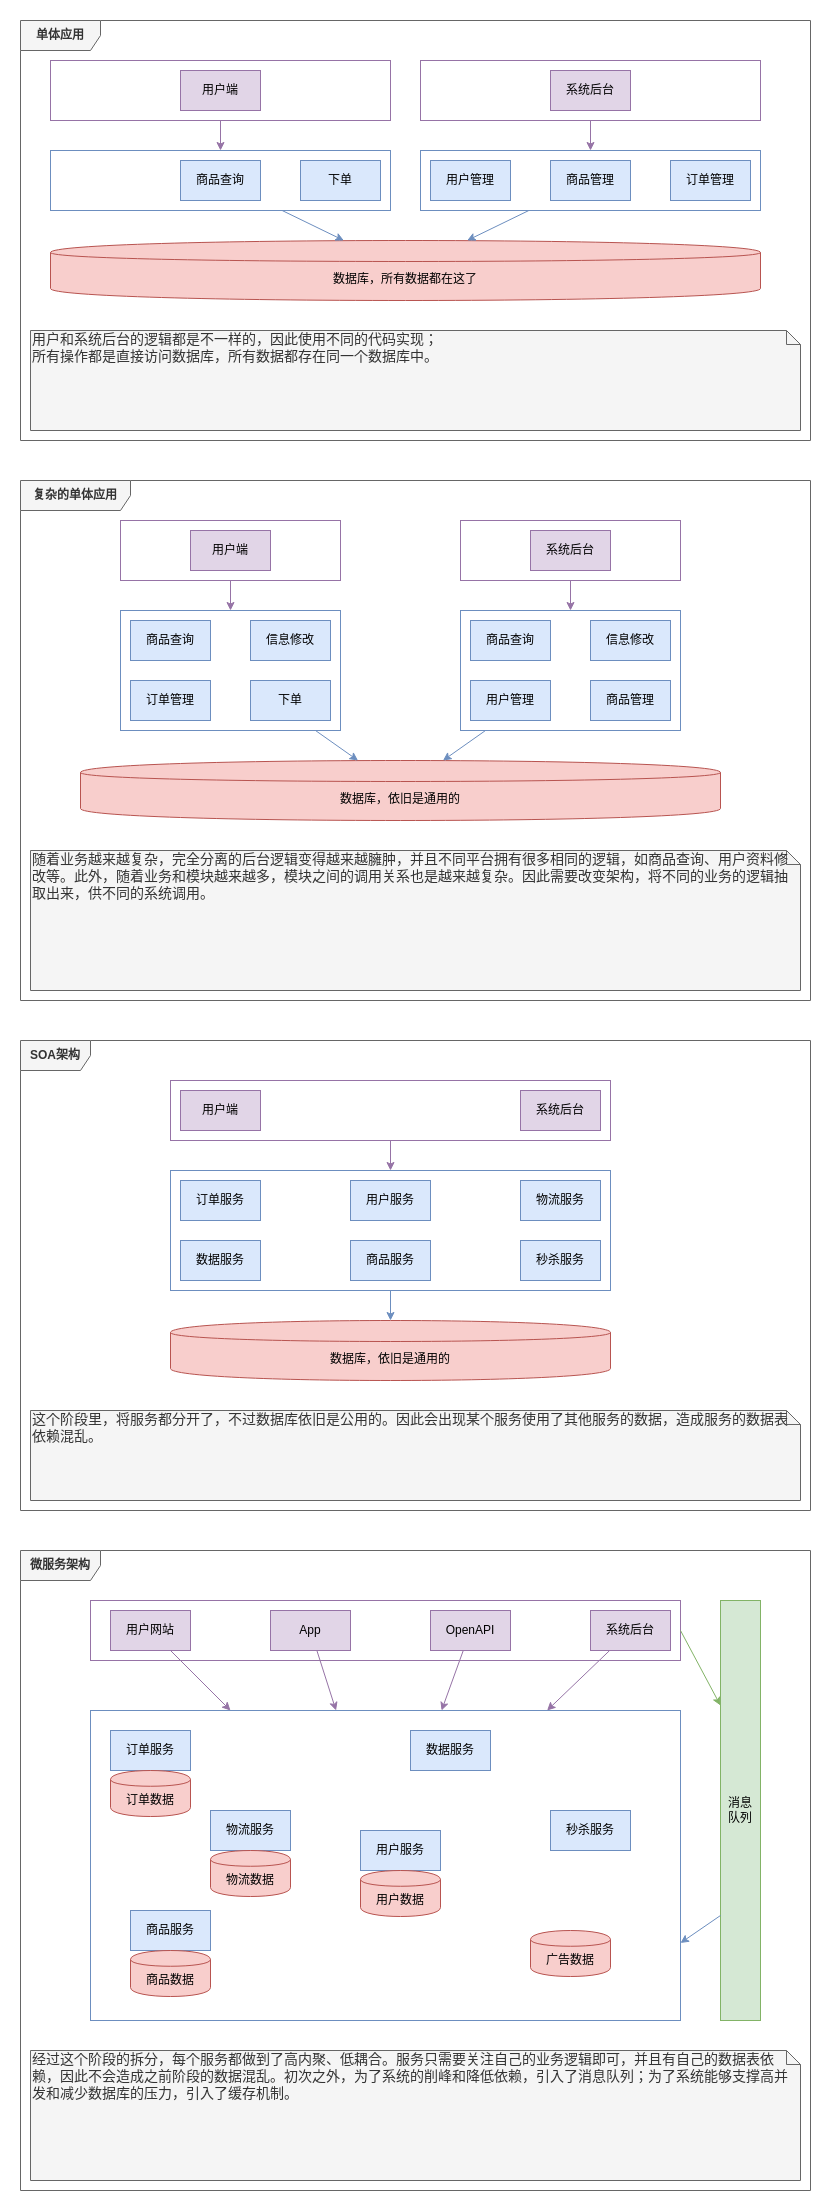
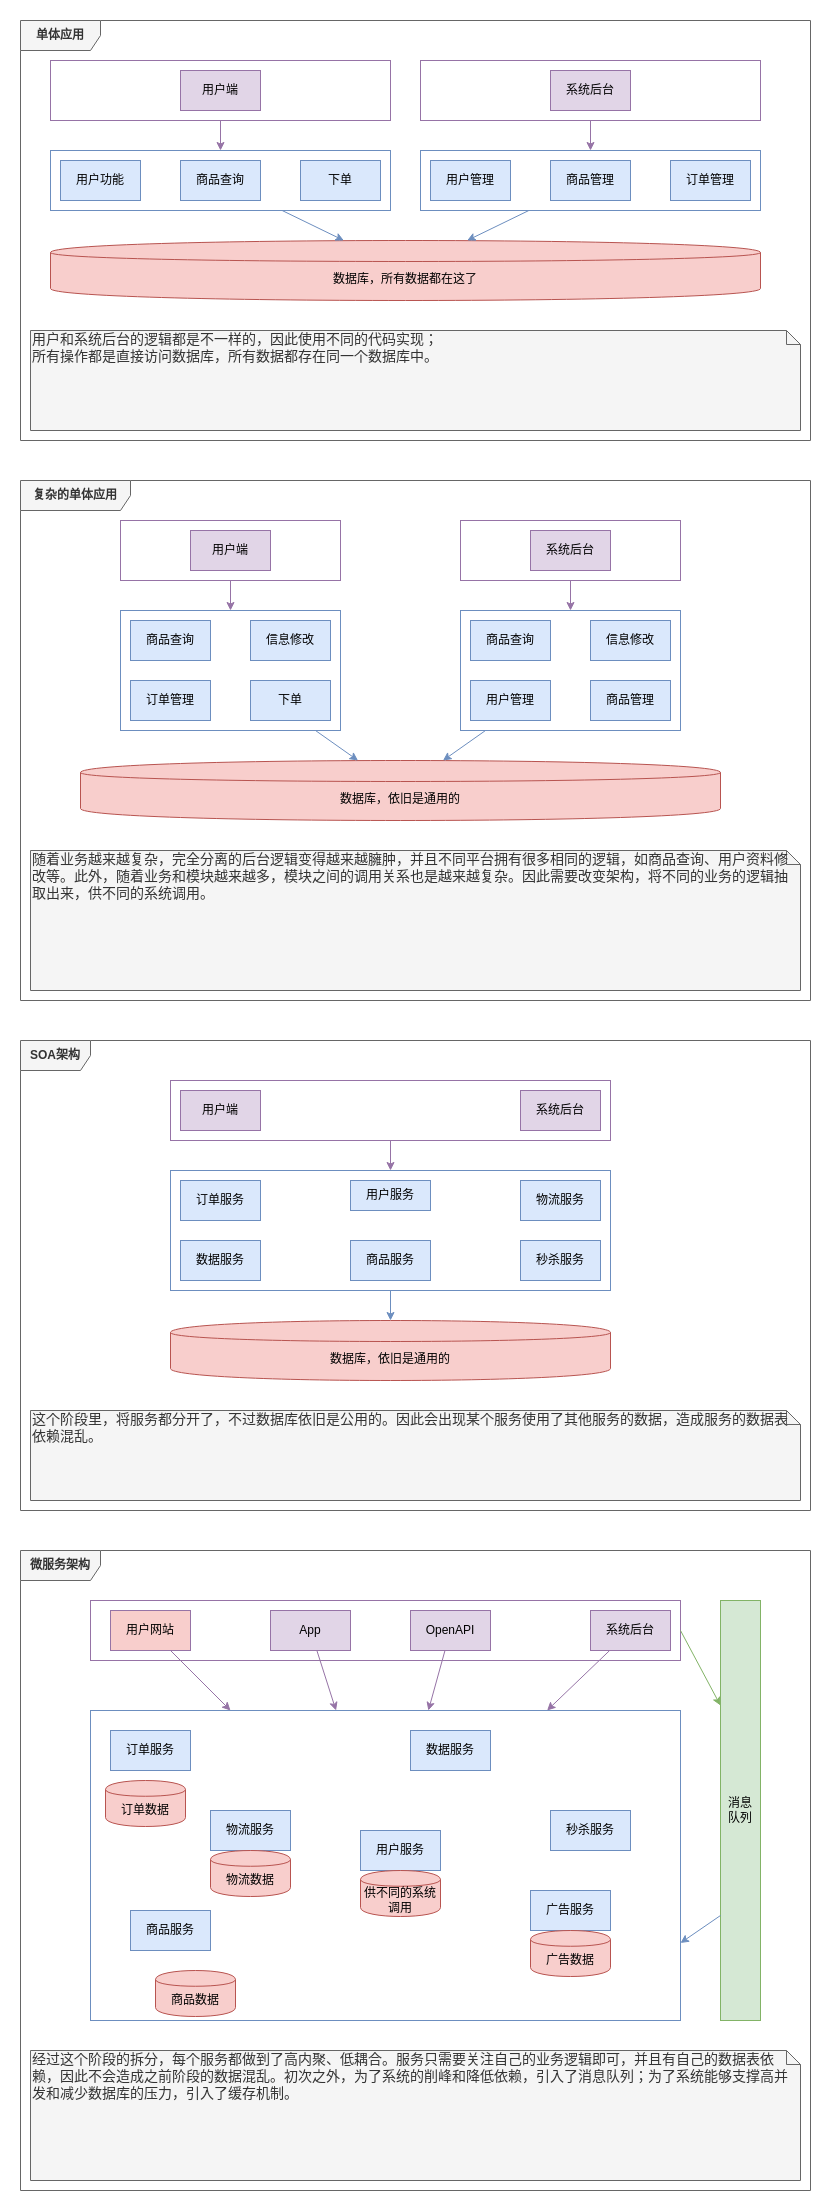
none -> (101, 181)
(391, 1201) -> (391, 1196)
(151, 1631) -> (151, 1631)
(471, 1631) -> (451, 1631)
(151, 1794) -> (146, 1804)
(401, 1901) -> (401, 1901)
none -> (571, 1911)
(171, 1974) -> (196, 1994)
